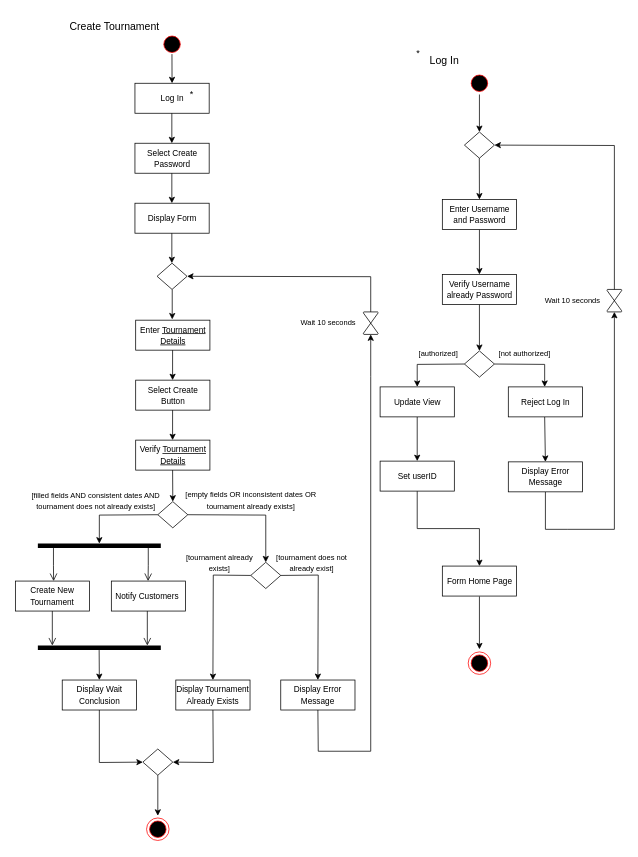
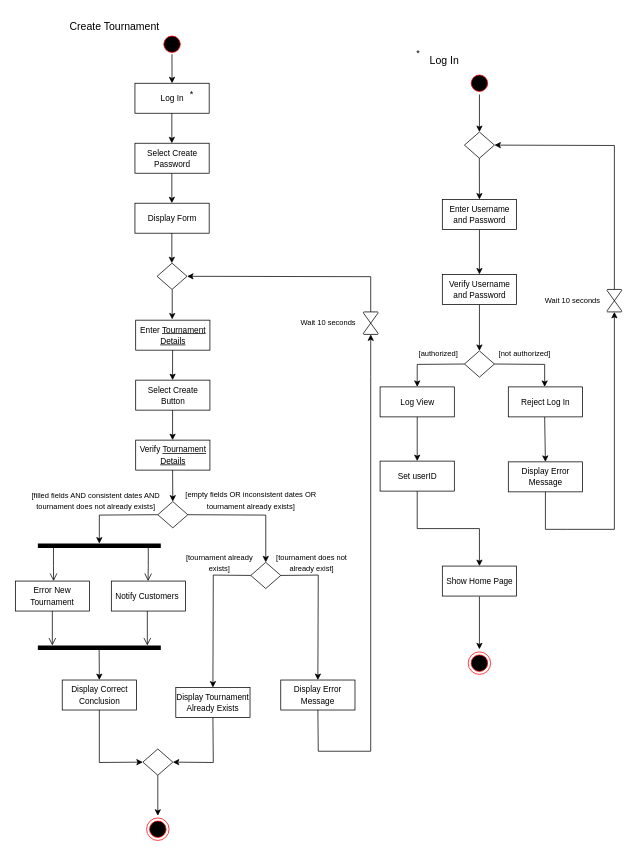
(480, 289) -> (480, 289)
(418, 402) -> (418, 402)
(480, 581) -> (480, 581)
(53, 596) -> (53, 596)
(100, 695) -> (100, 695)
(213, 695) -> (213, 702)
